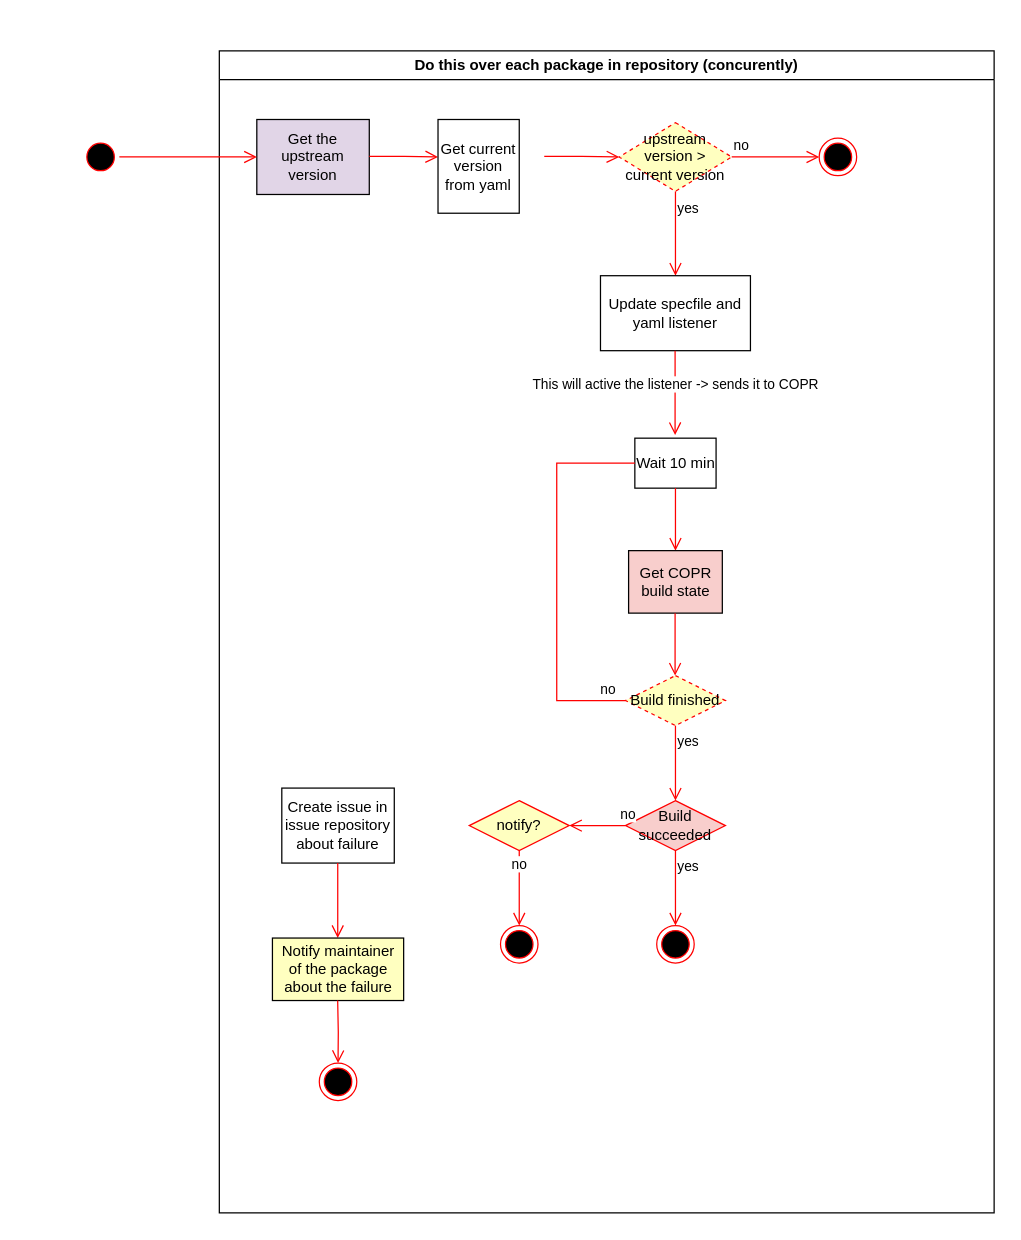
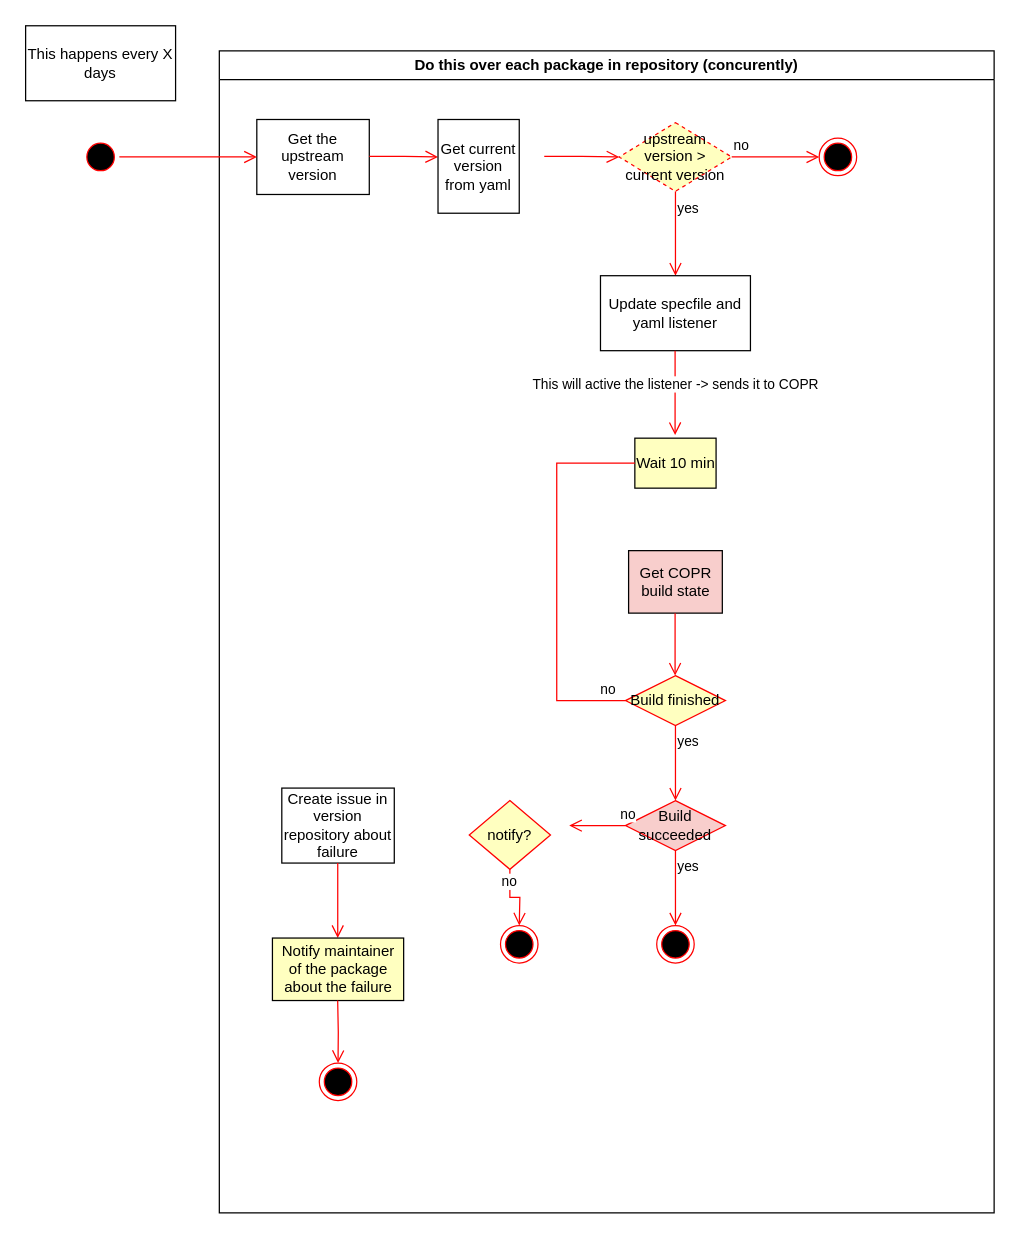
none -> (101, 63)
(313, 157) -> (313, 157)
(676, 463) -> (676, 463)
(676, 517) -> none
(676, 701) -> (676, 701)
(338, 826) -> (338, 826)
(519, 826) -> (510, 835)
